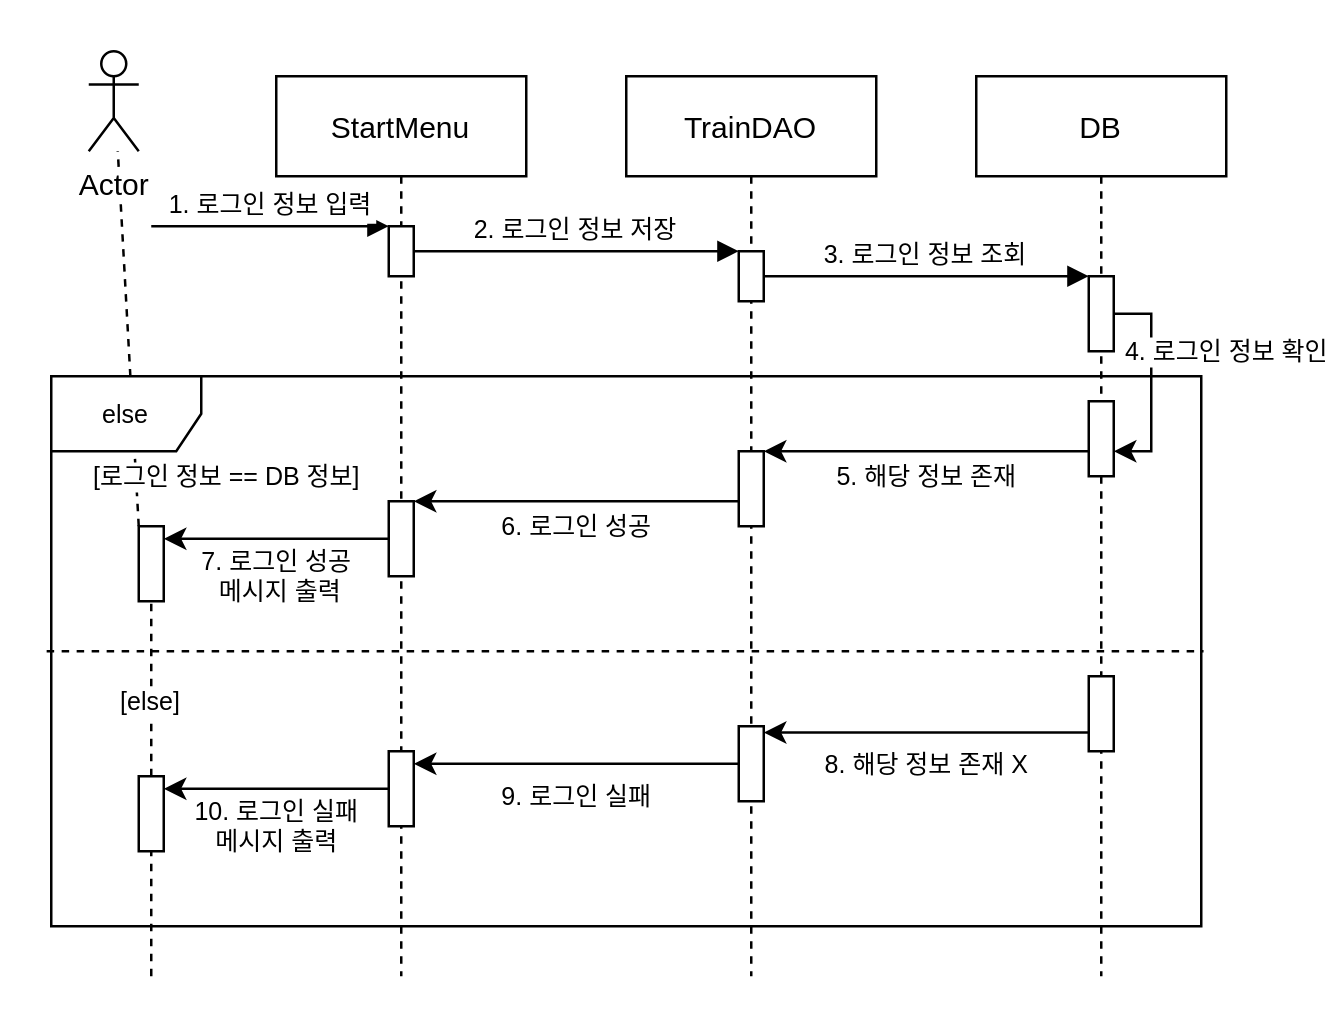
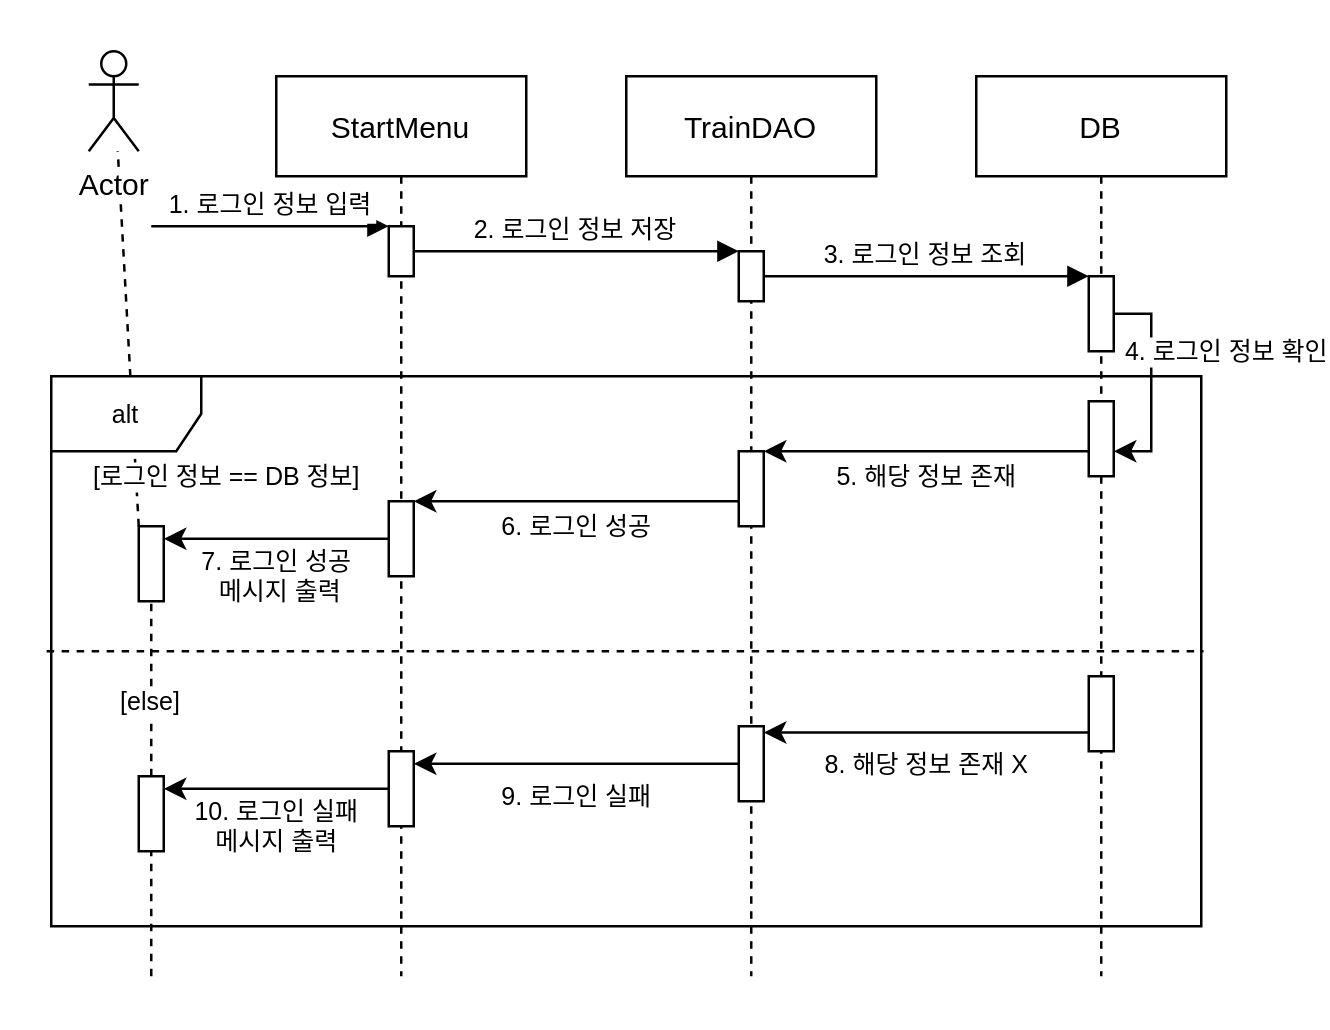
(126, 414) -> (126, 414)
